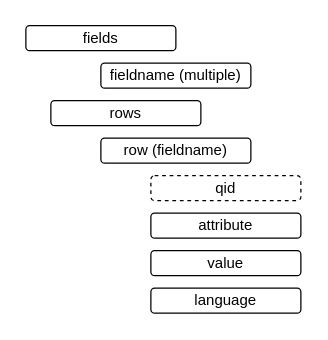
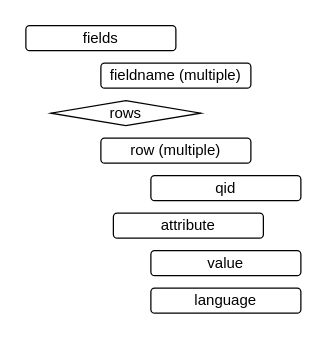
(126, 113) -> (126, 113)
(176, 151) -> (176, 151)
(226, 188) -> (226, 188)
(226, 226) -> (188, 226)
